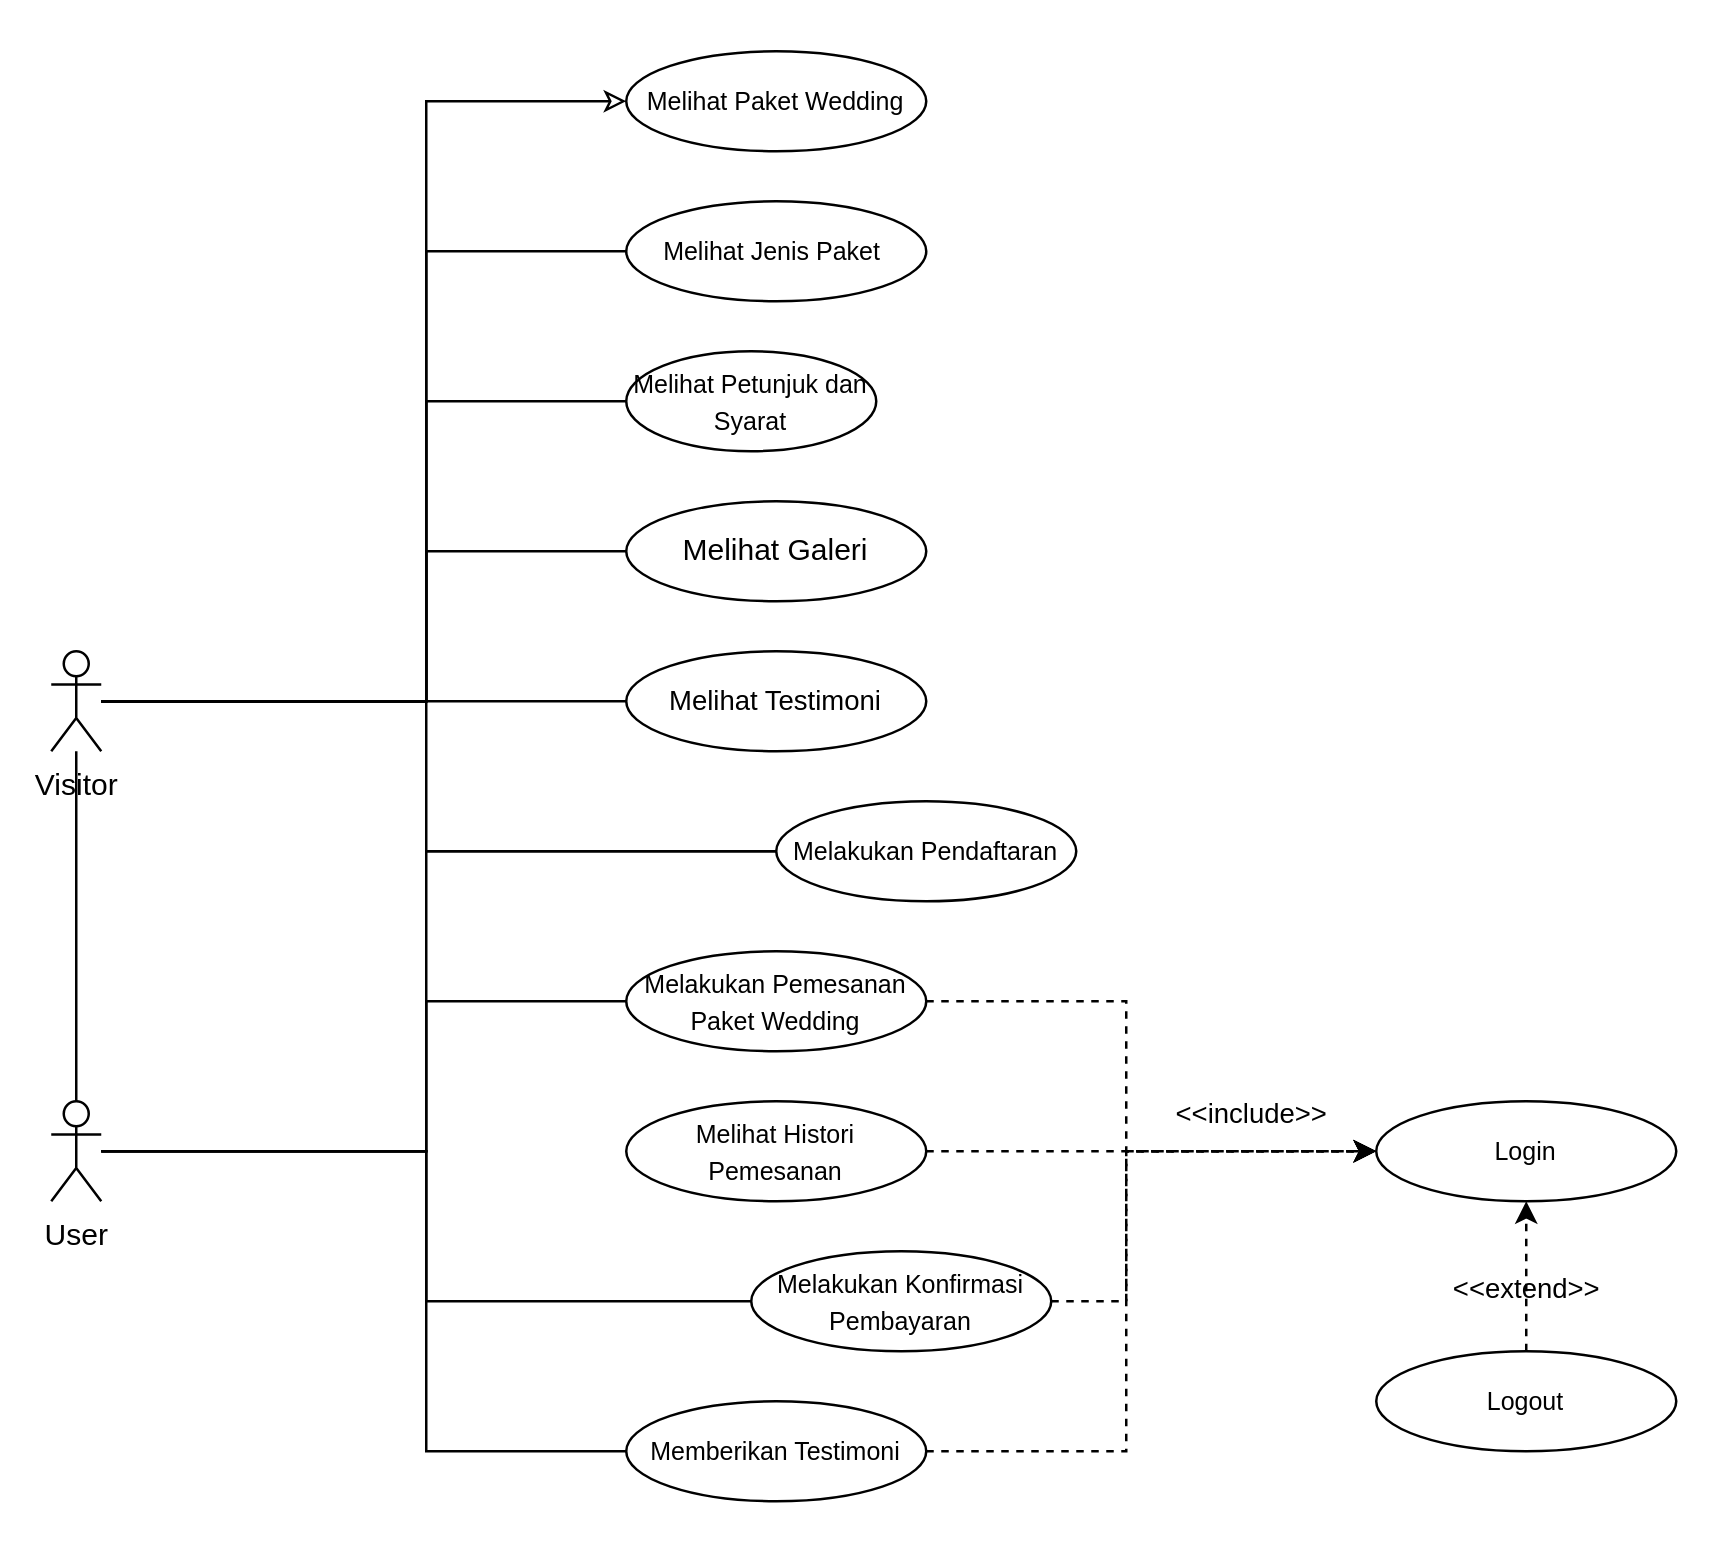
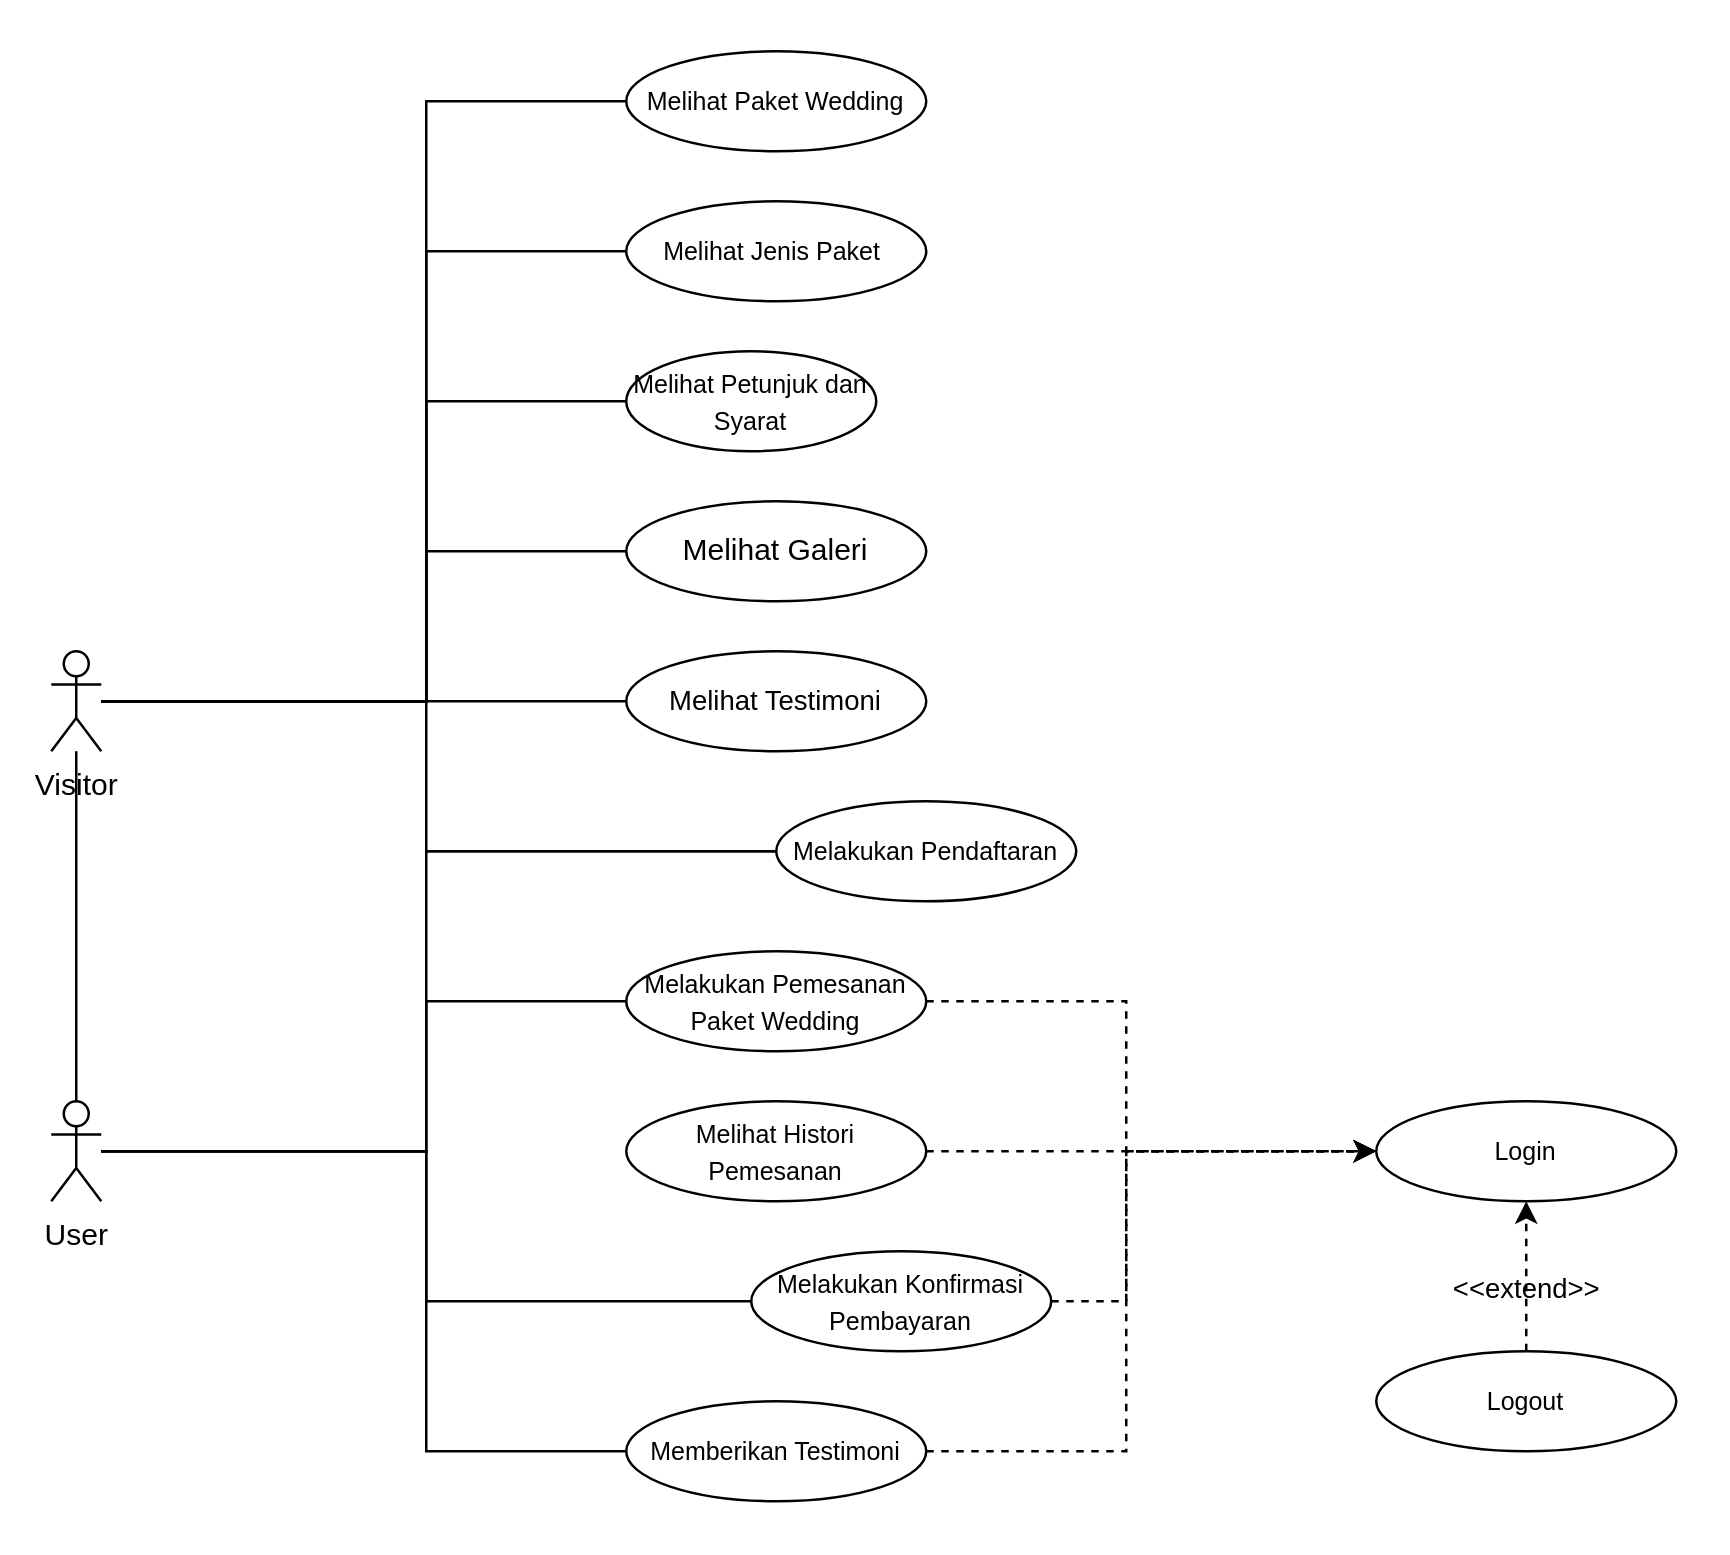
(608, 101) -> (615, 101)
(1251, 1114) -> none
